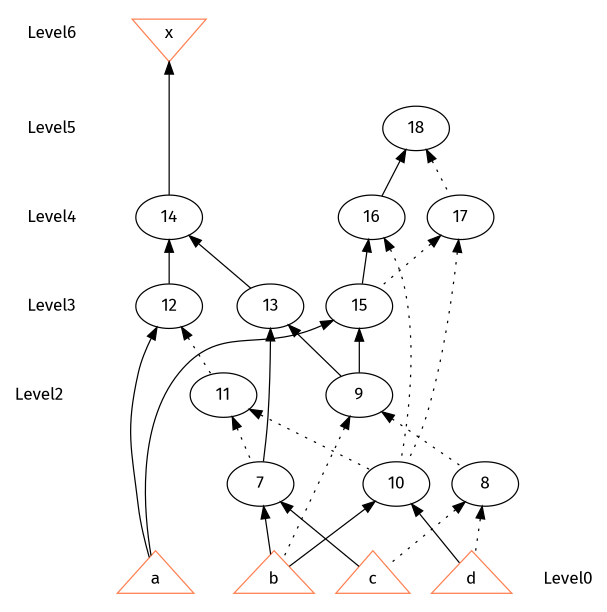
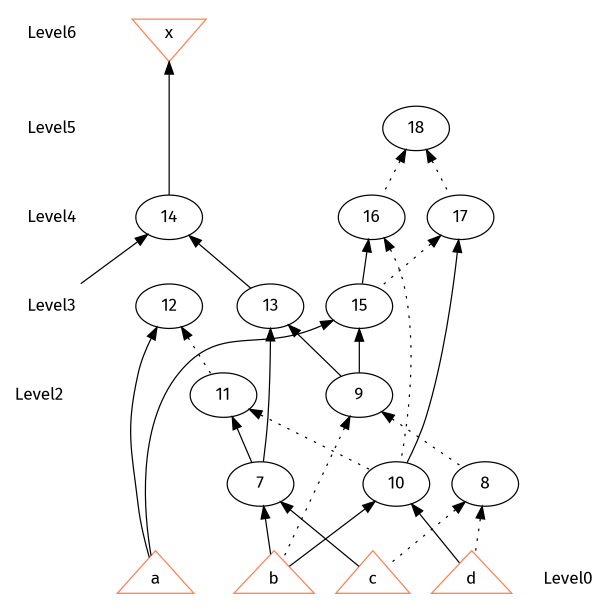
(391, 179) -> (391, 179)
(169, 268) -> (109, 263)
(441, 360) -> (441, 360)
(244, 445) -> (244, 445)
